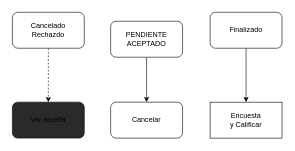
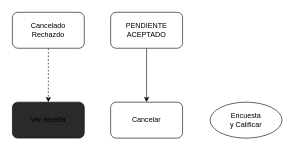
(246, 30) -> none
(147, 39) -> (147, 30)
(246, 96) -> none
(246, 120) -> (246, 120)
